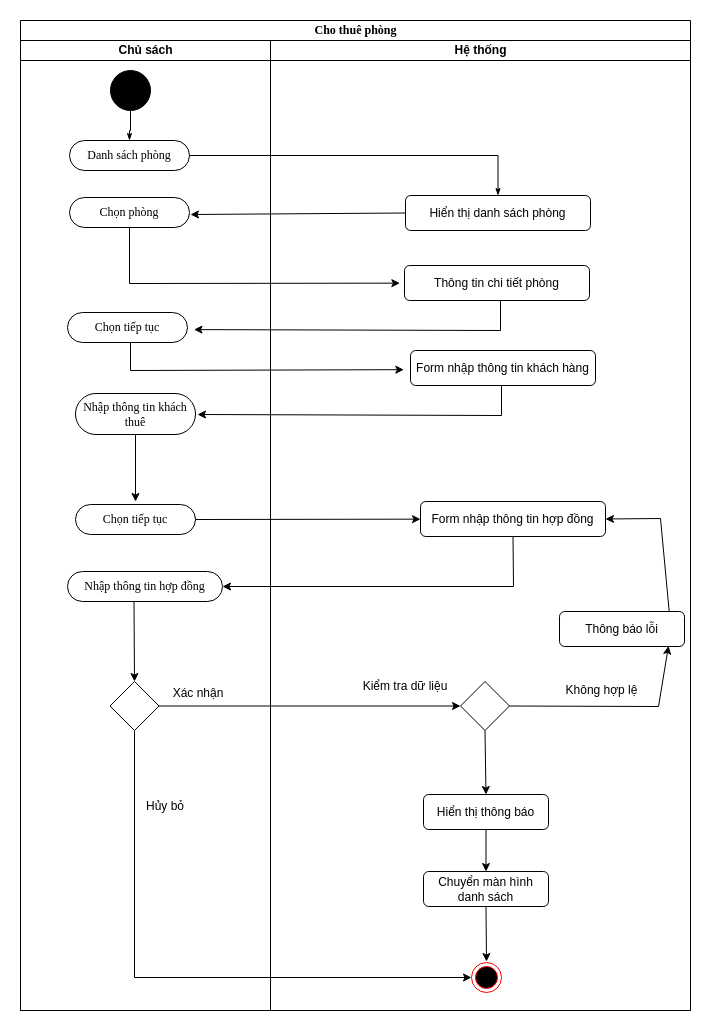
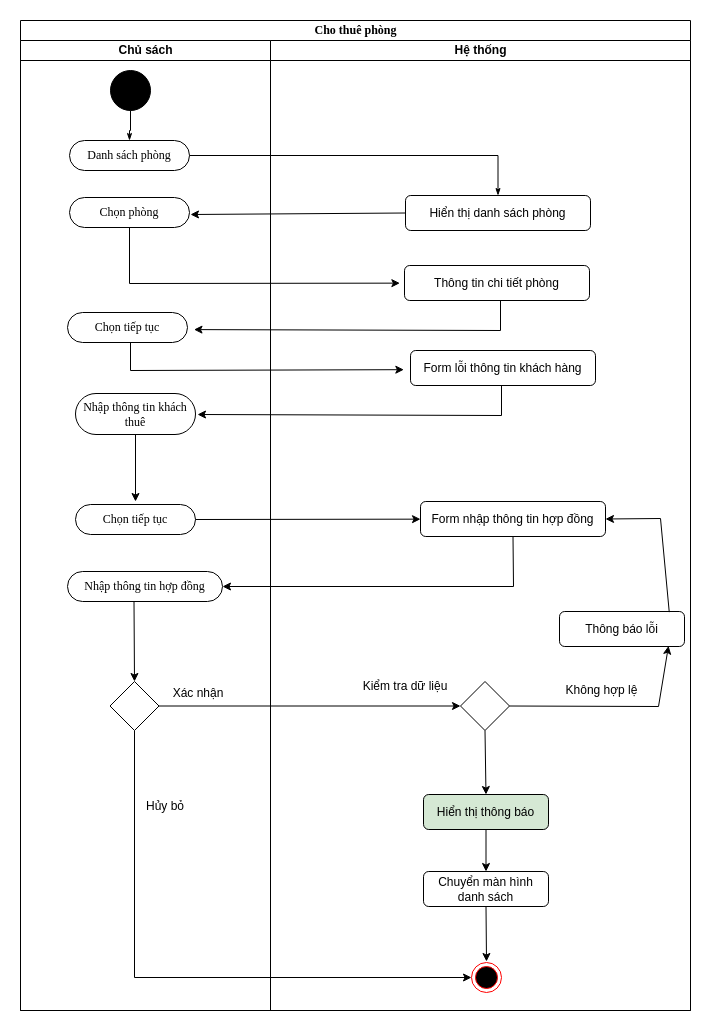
(503, 369) -> (503, 369)
(486, 812) -> (486, 812)
